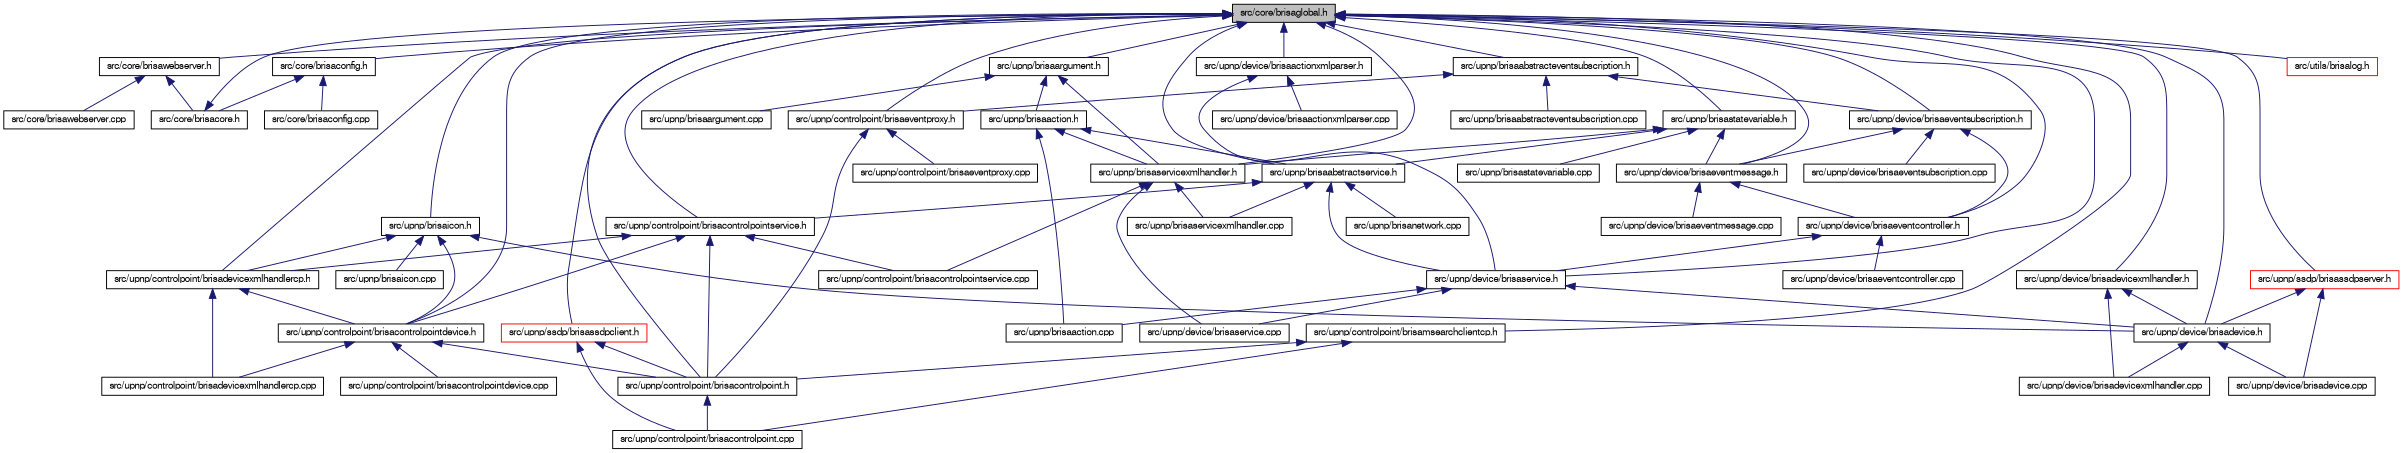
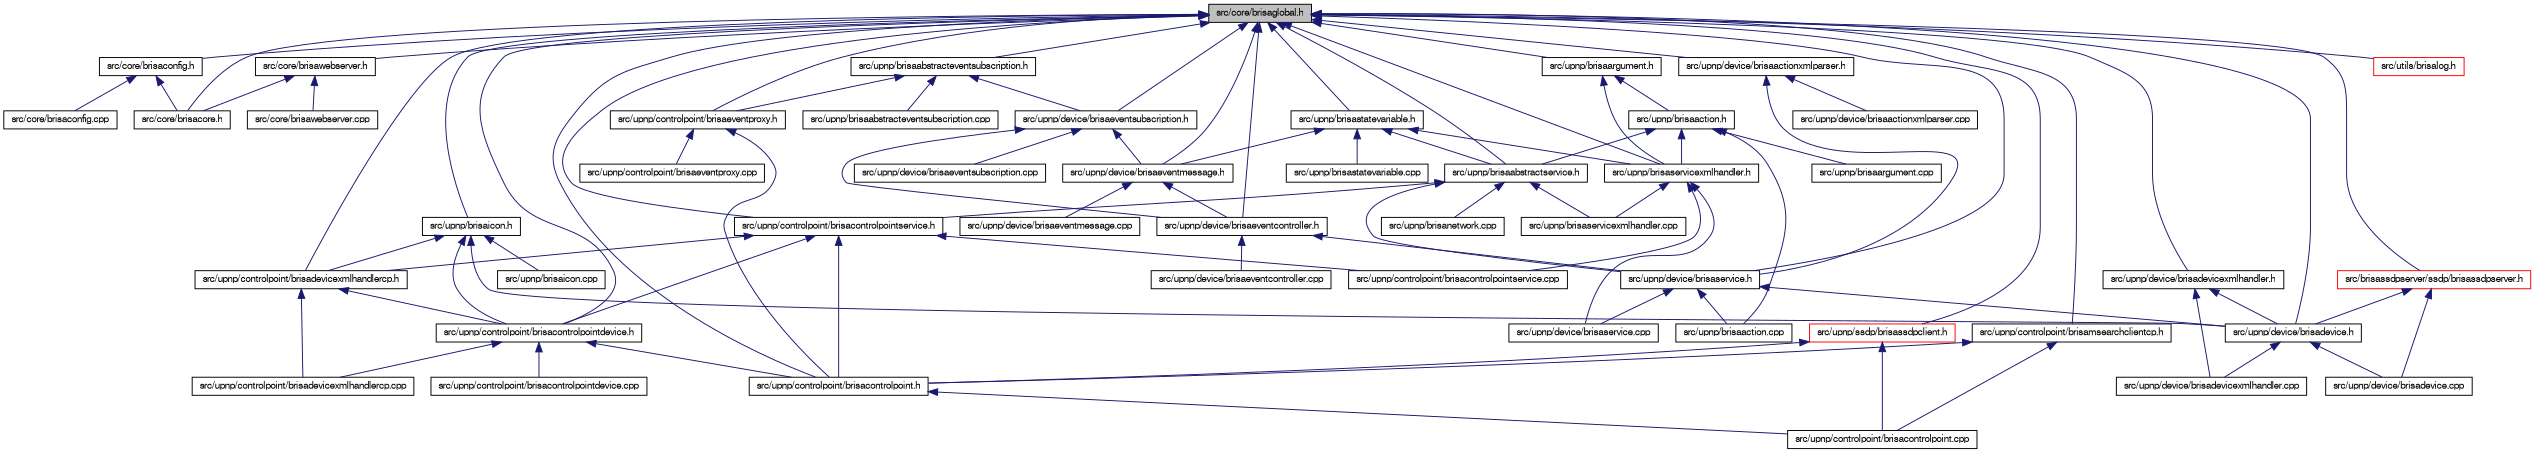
(608, 25) -> (656, 23)
(873, 94) -> (1784, 148)
(2325, 280) -> (2434, 280)
